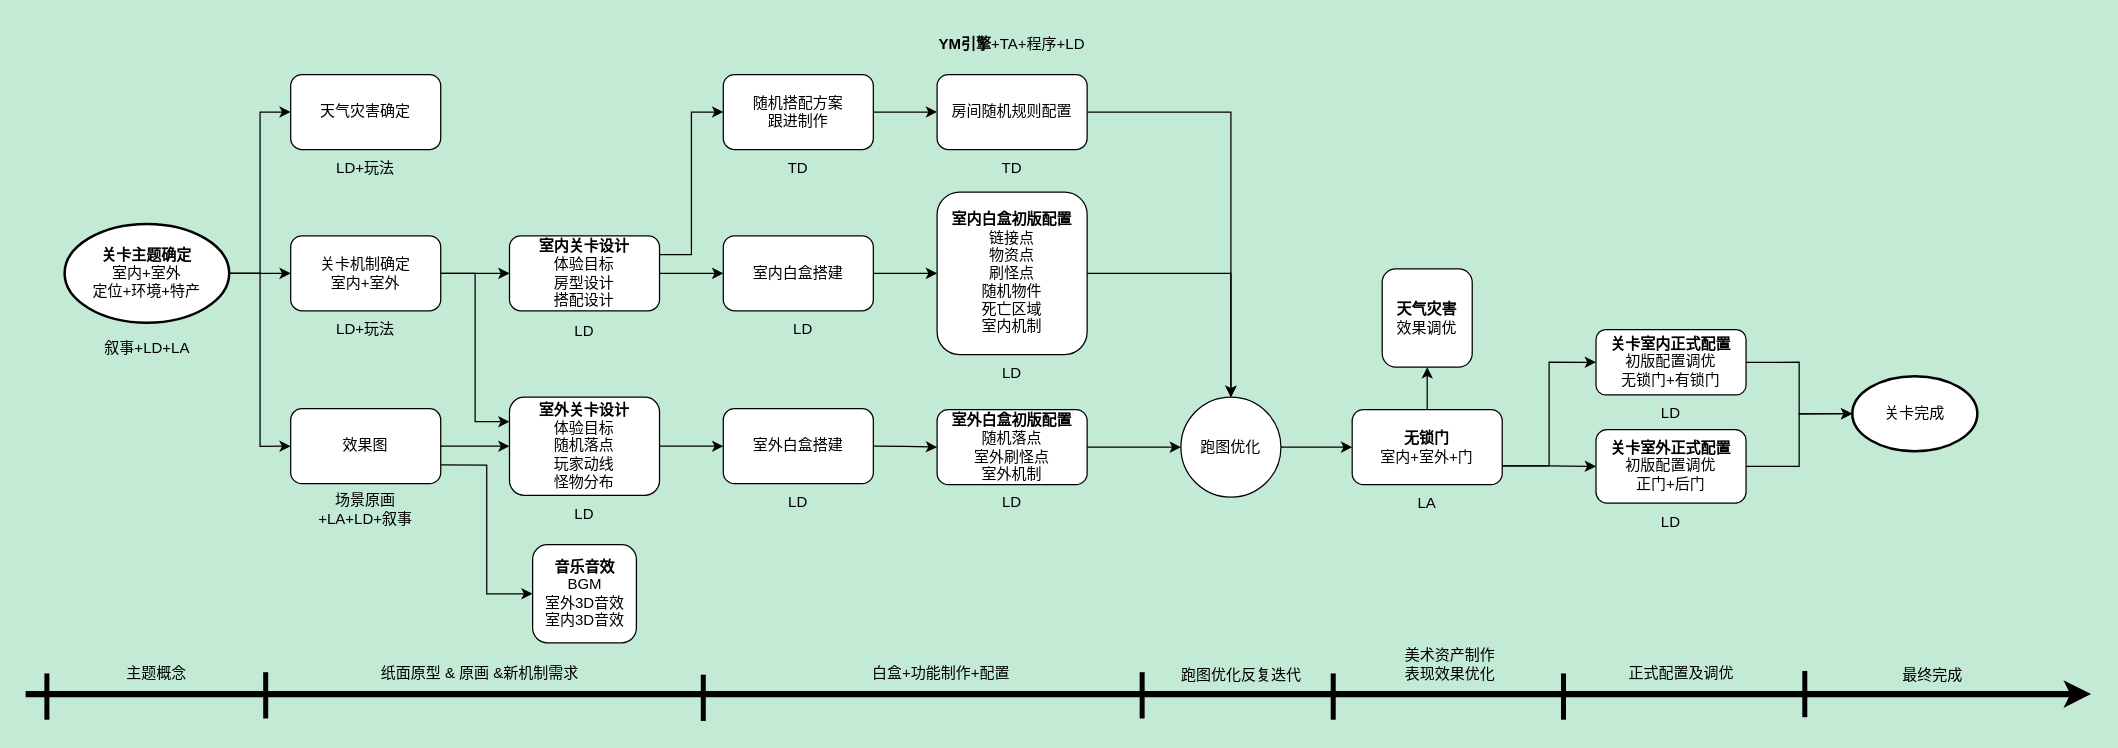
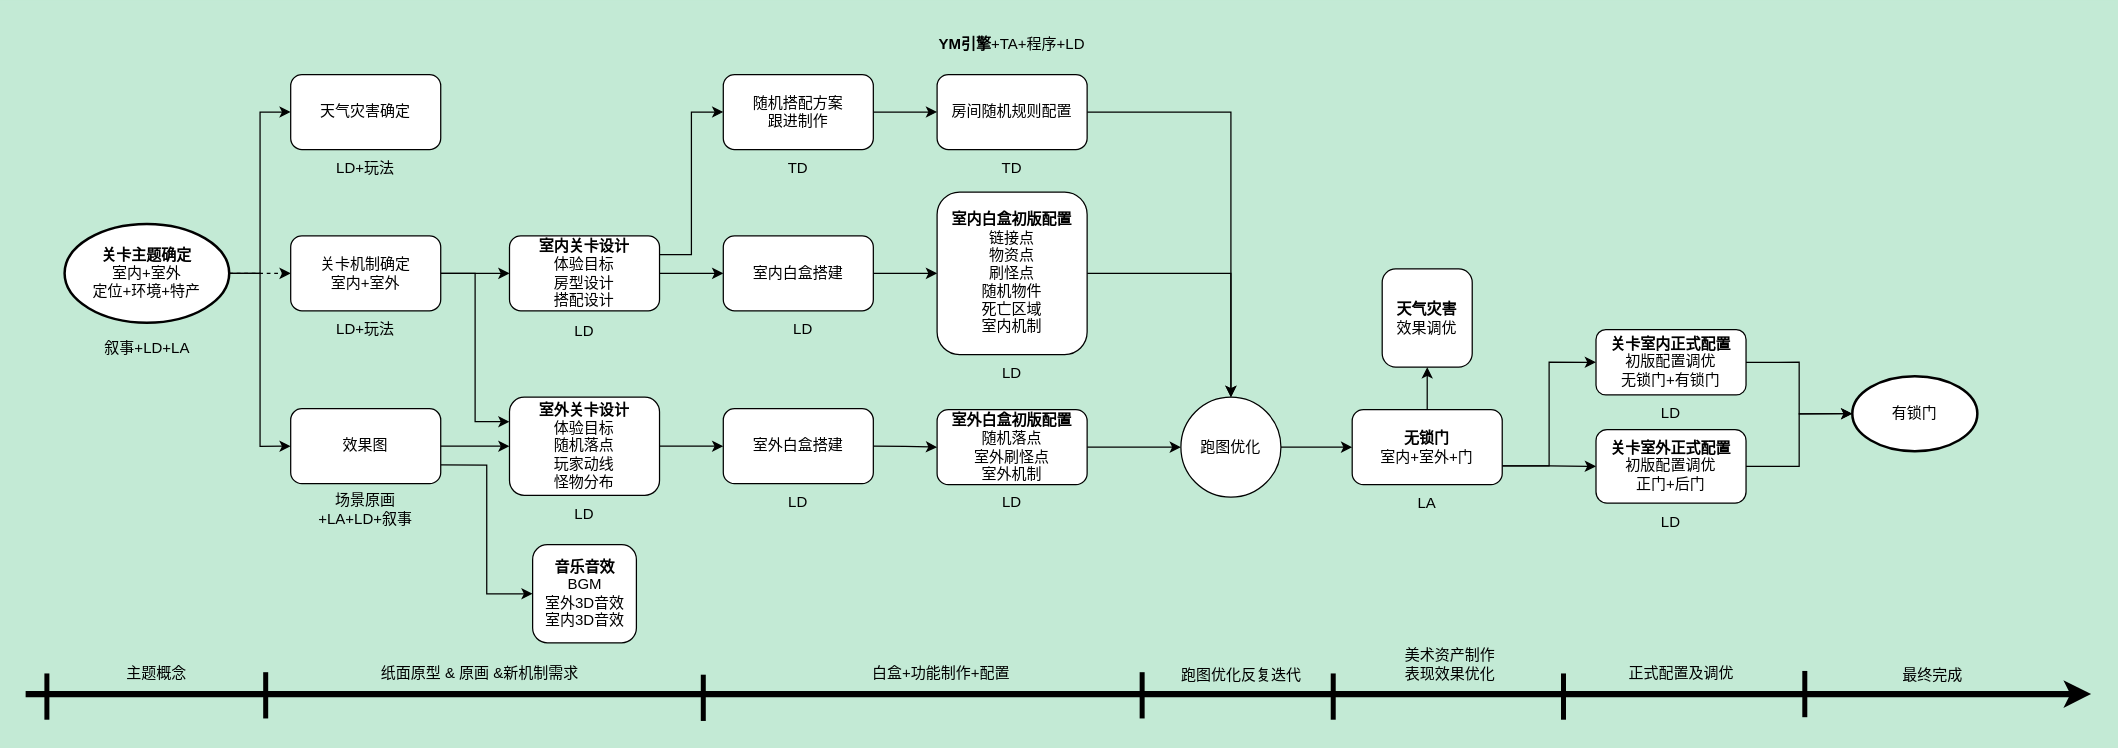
(273, 273) -> (273, 273)
(1914, 413) -> (1914, 413)
